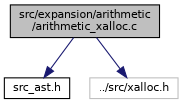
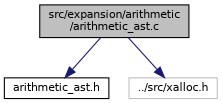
(85, 21) -> (114, 21)
(37, 88) -> (57, 88)
